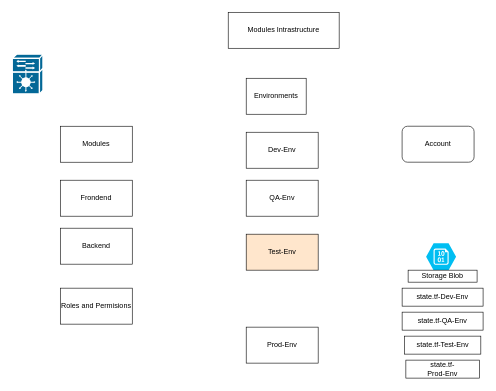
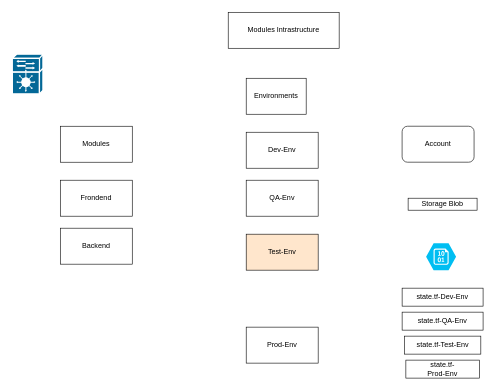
(443, 276) -> (443, 204)
(96, 306) -> none
